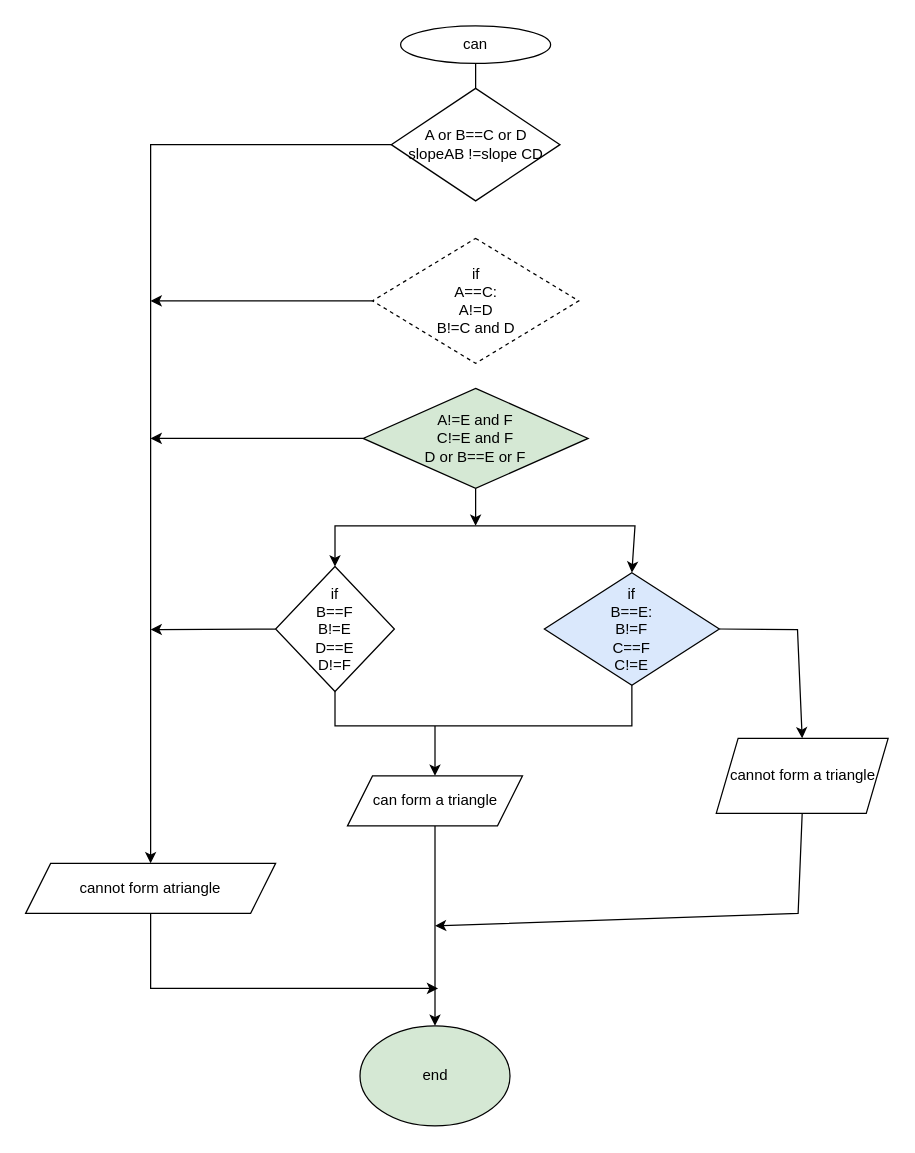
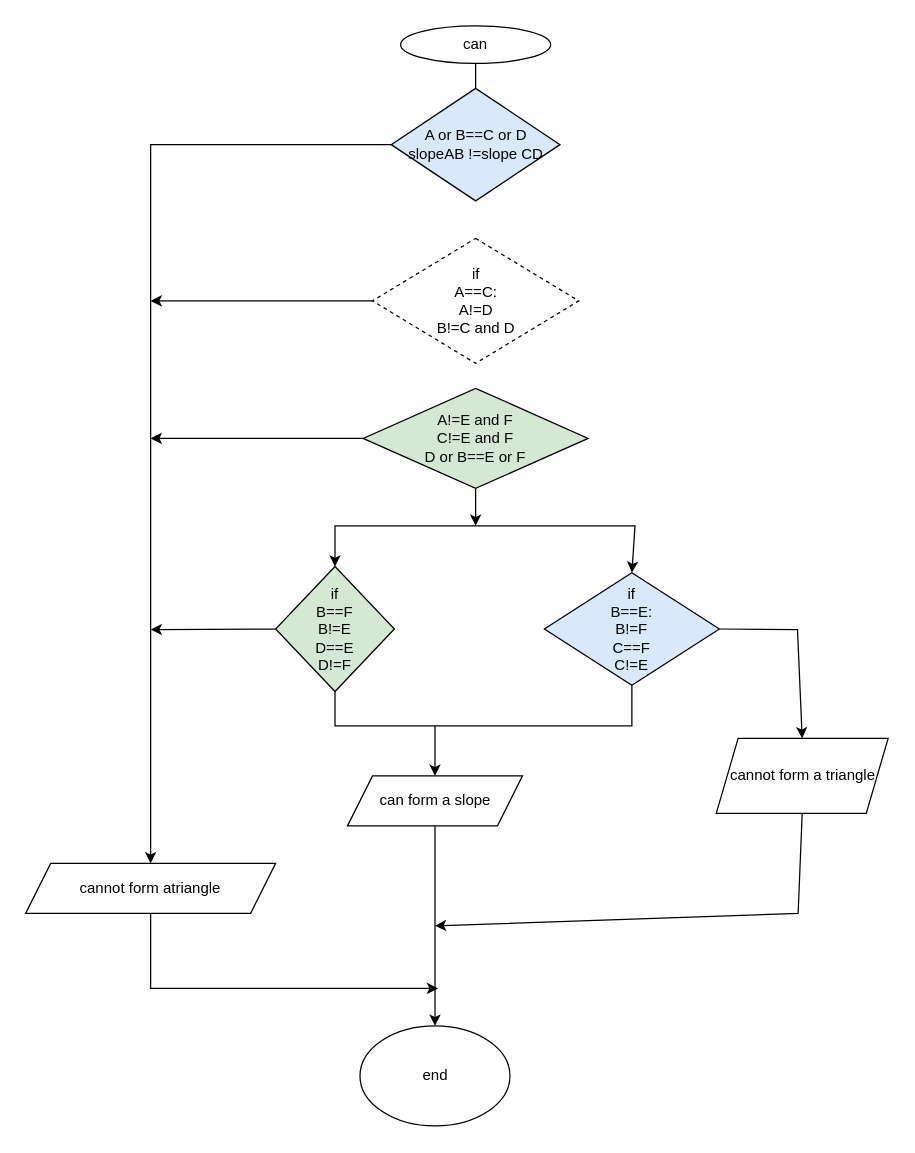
(476, 144) -> (476, 144)
(335, 629) -> (335, 629)
(436, 801) -> (436, 801)
(435, 1076) -> (435, 1076)
